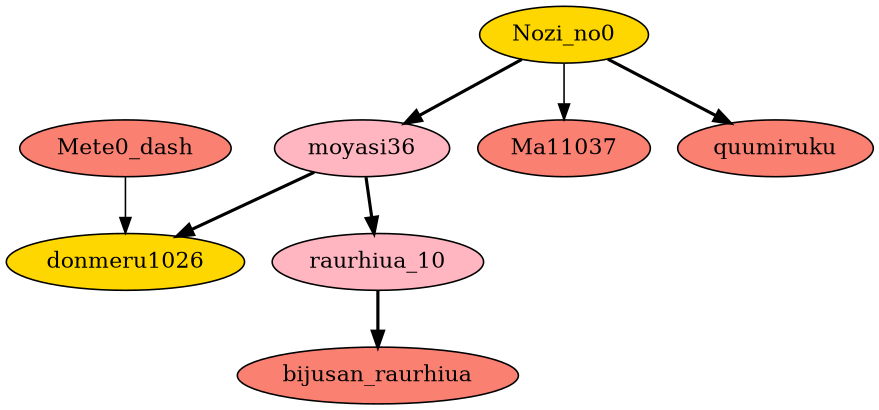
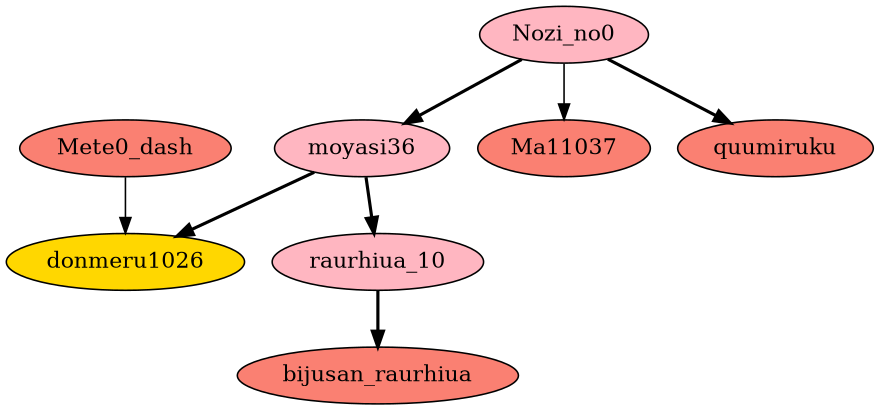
(564, 35) -> (564, 35)
